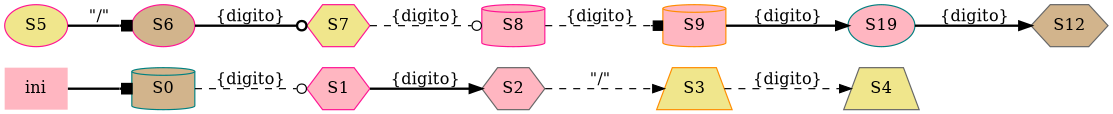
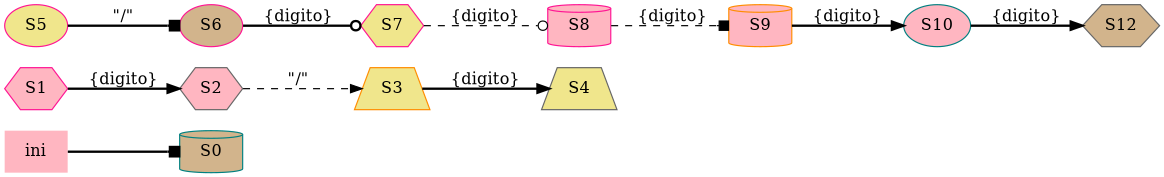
(881, 26) -> (937, 26)
(246, 89) -> none
(782, 89) -> (480, 89)
